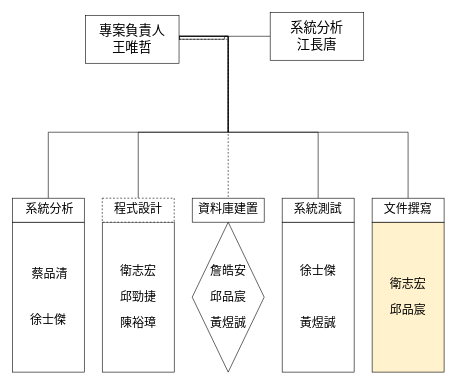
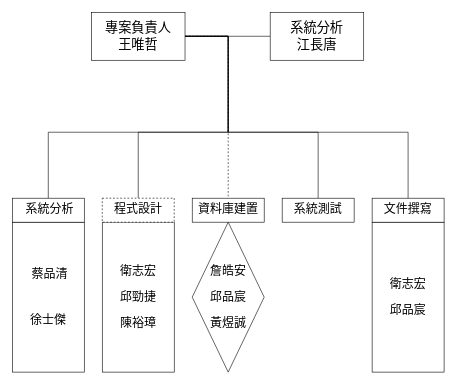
(132, 39) -> (138, 36)
(318, 297) -> none
(408, 297) -> (408, 297)
